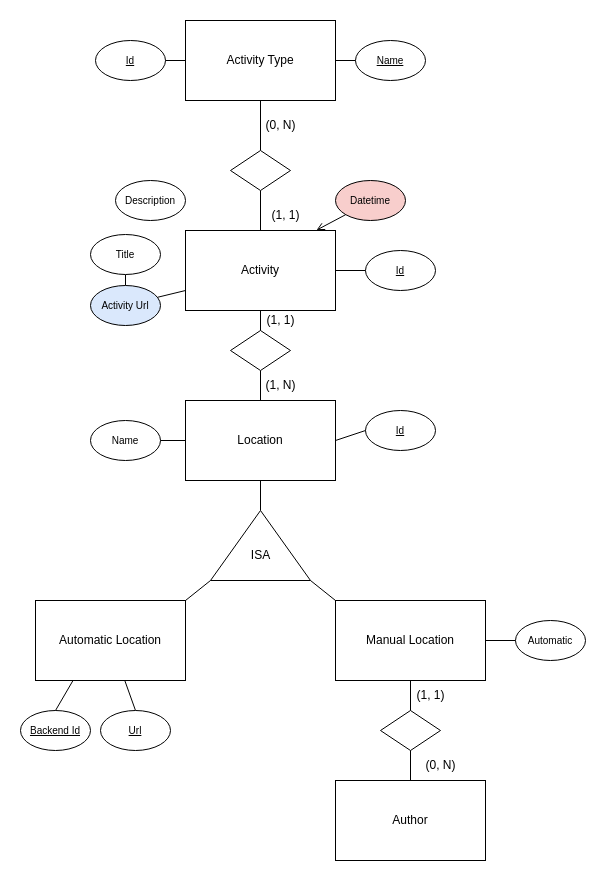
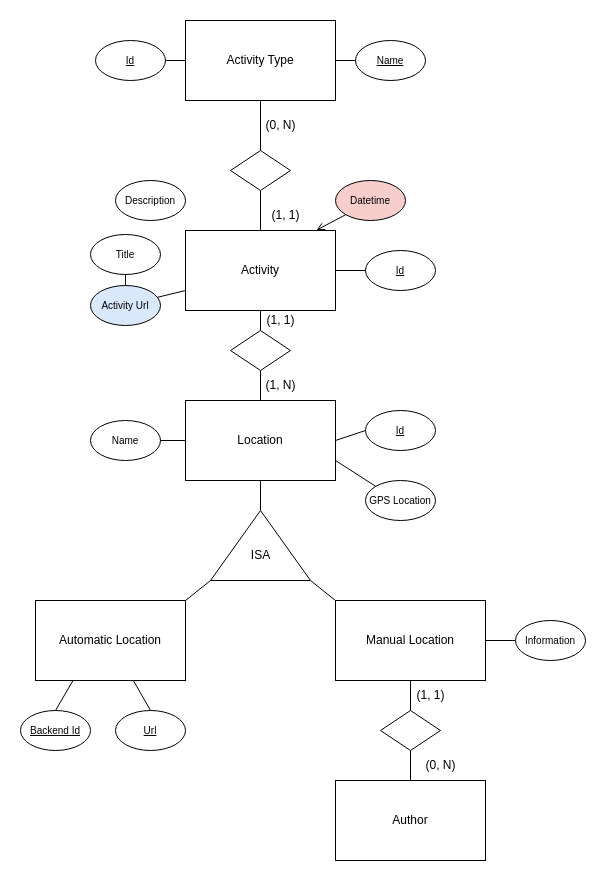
none -> (355, 473)
none -> (401, 501)
(551, 641) -> (551, 641)
(136, 731) -> (151, 731)
